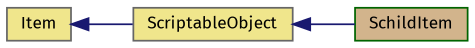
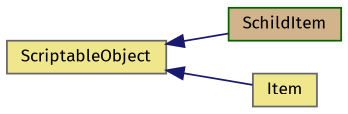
(111, 24) -> (218, 79)
